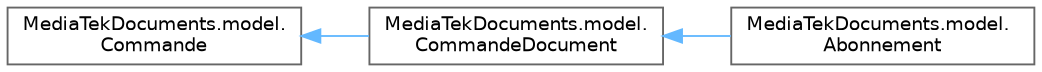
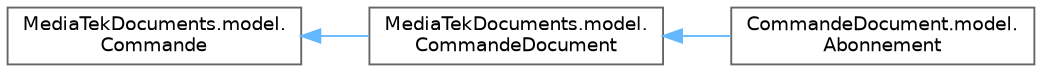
(883, 36) -> (883, 36)
